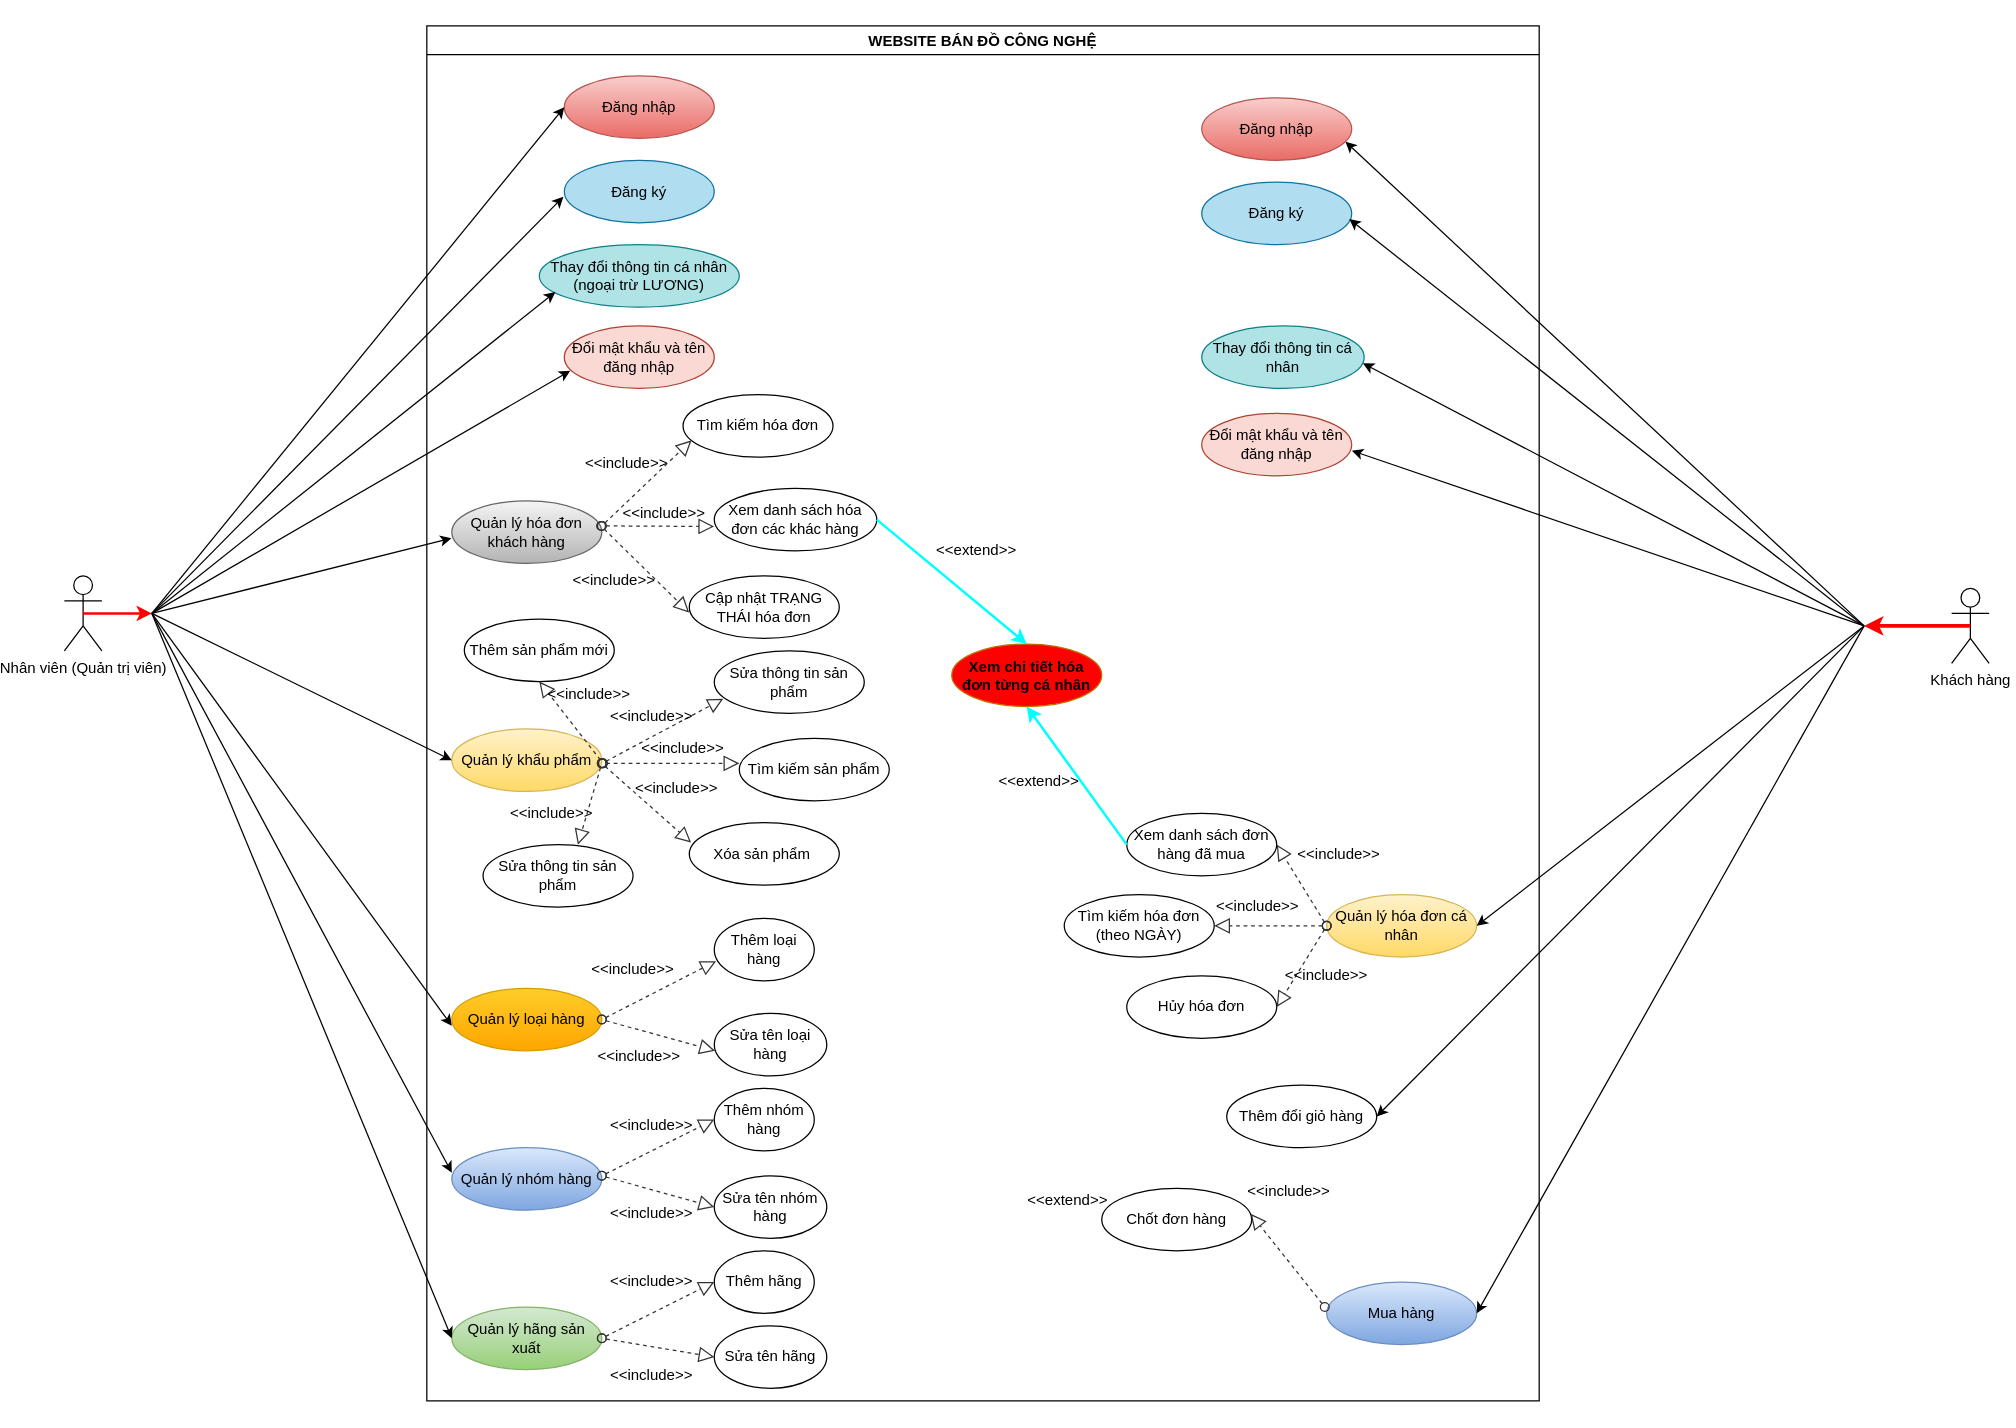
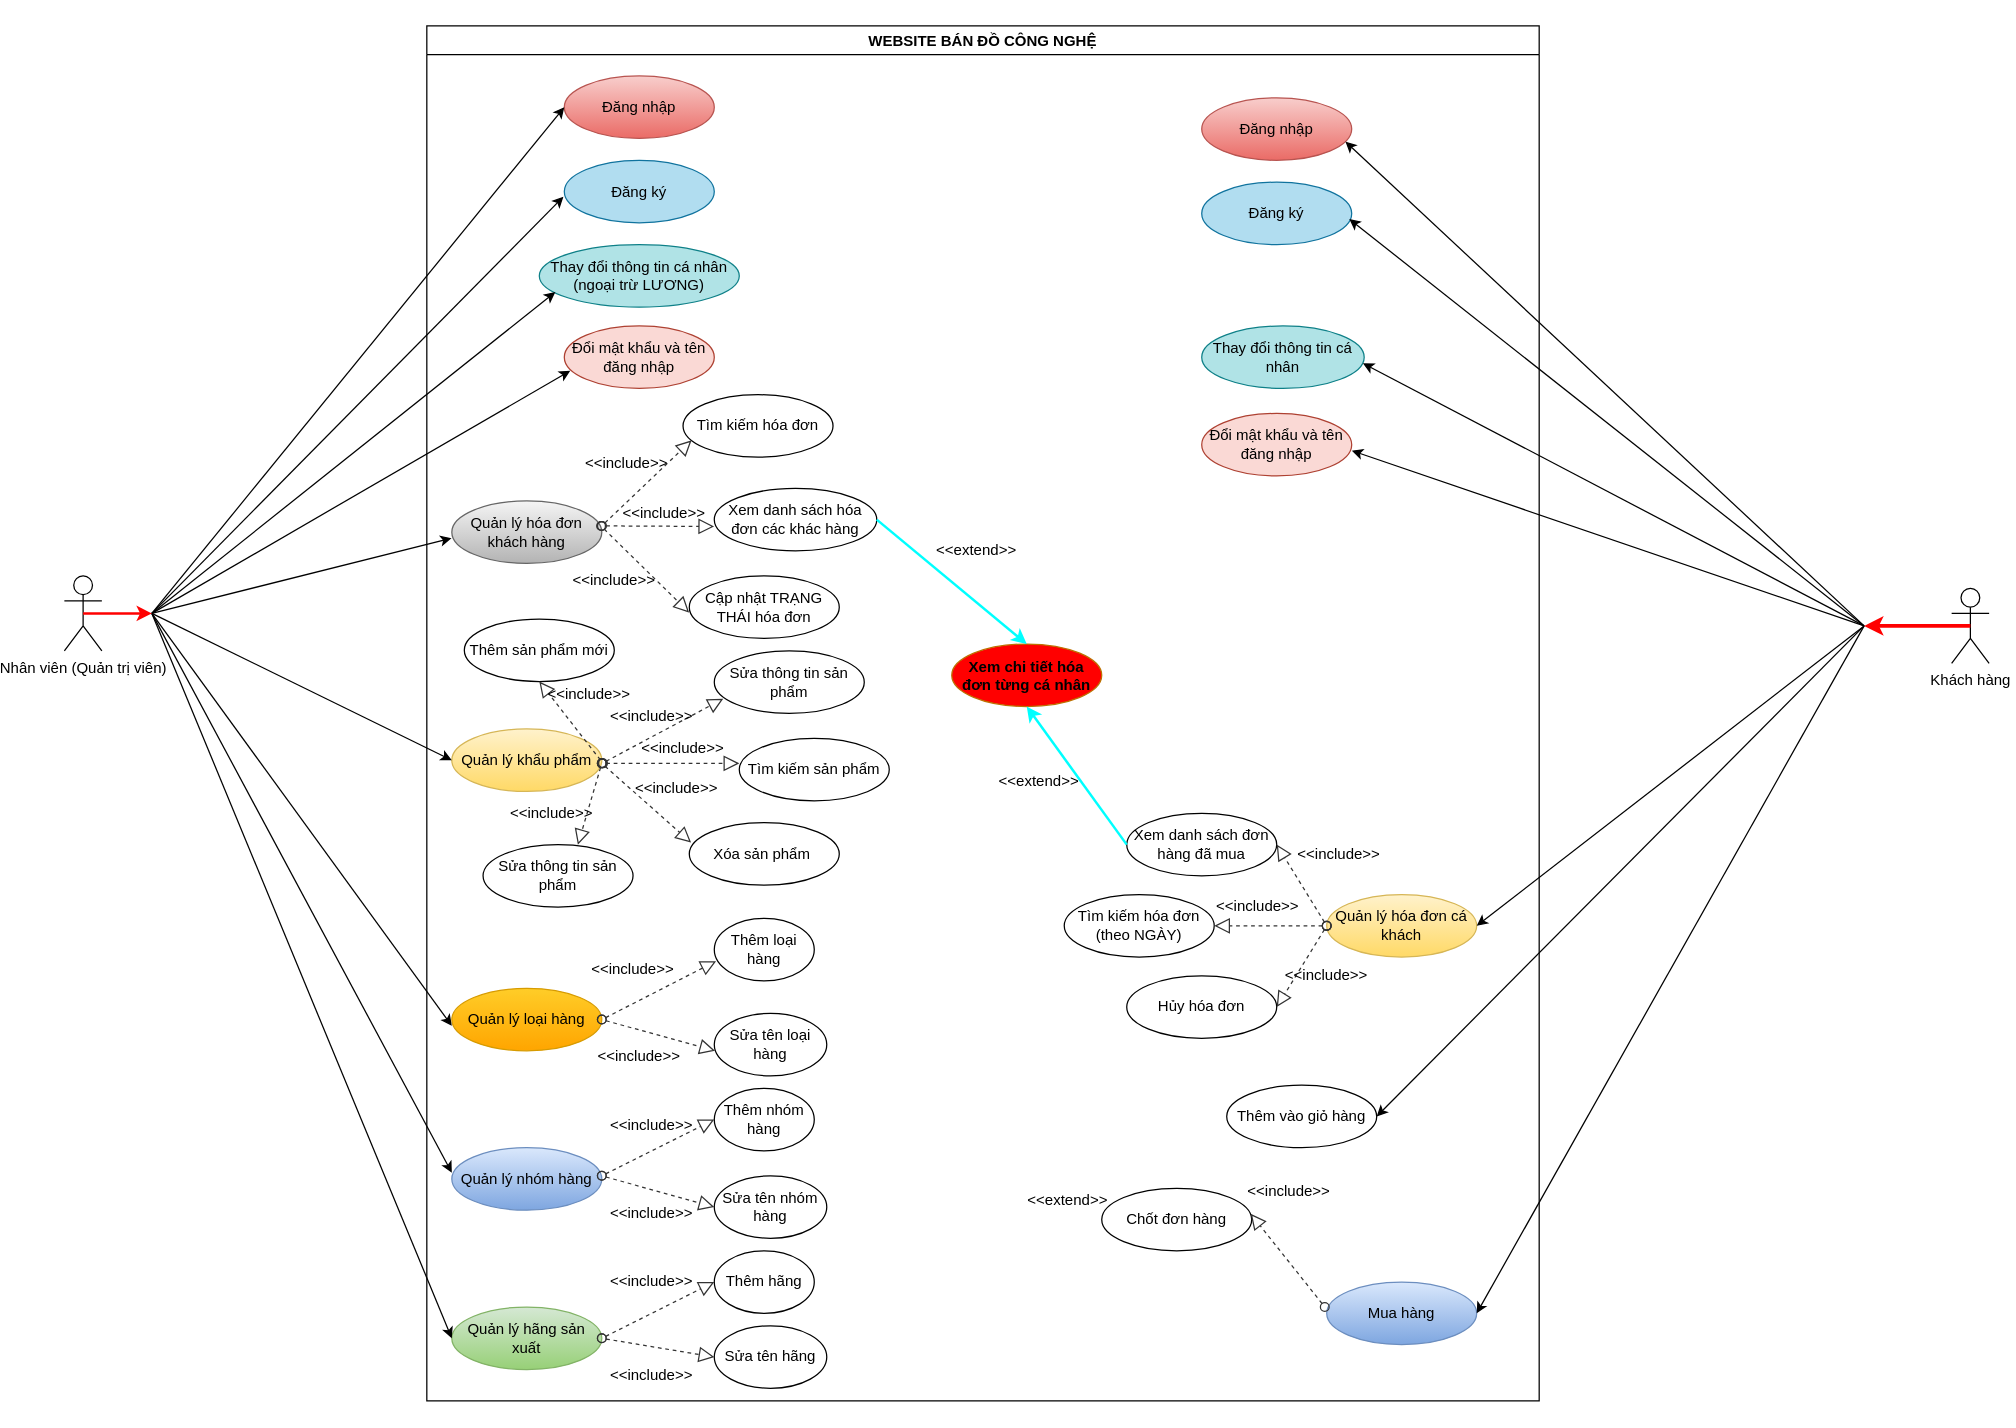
(1402, 926) -> (1402, 926)
(1302, 1117) -> (1302, 1117)
